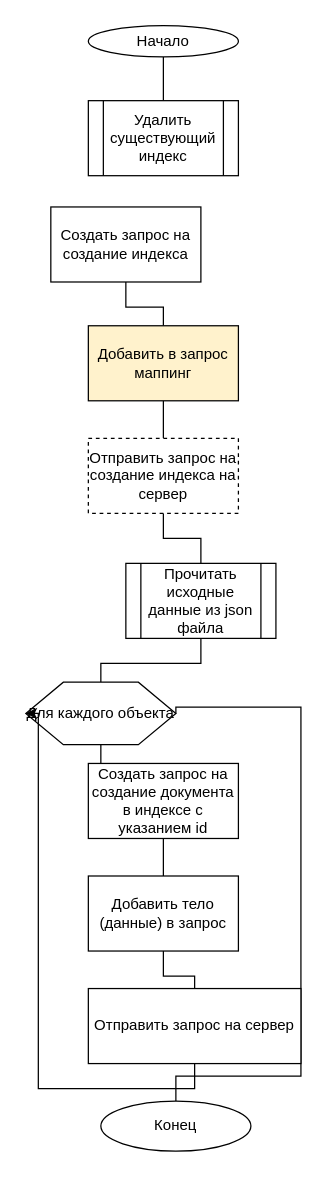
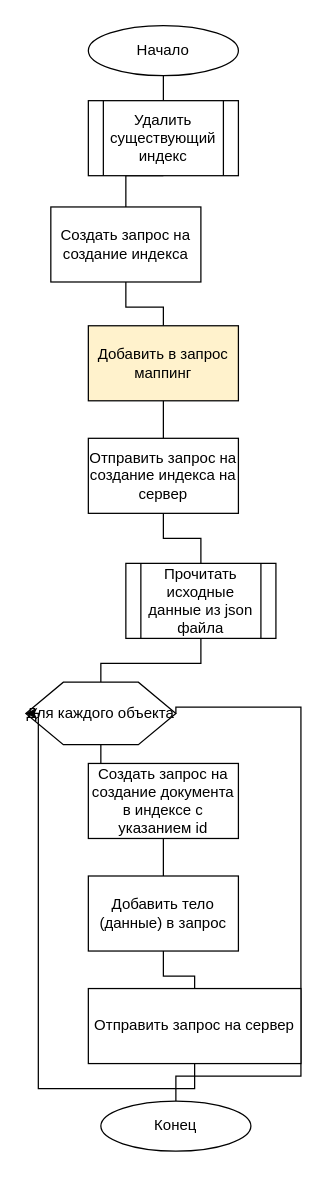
(163, 41) -> (163, 51)
none -> (126, 190)
(163, 476) -> (163, 476)
